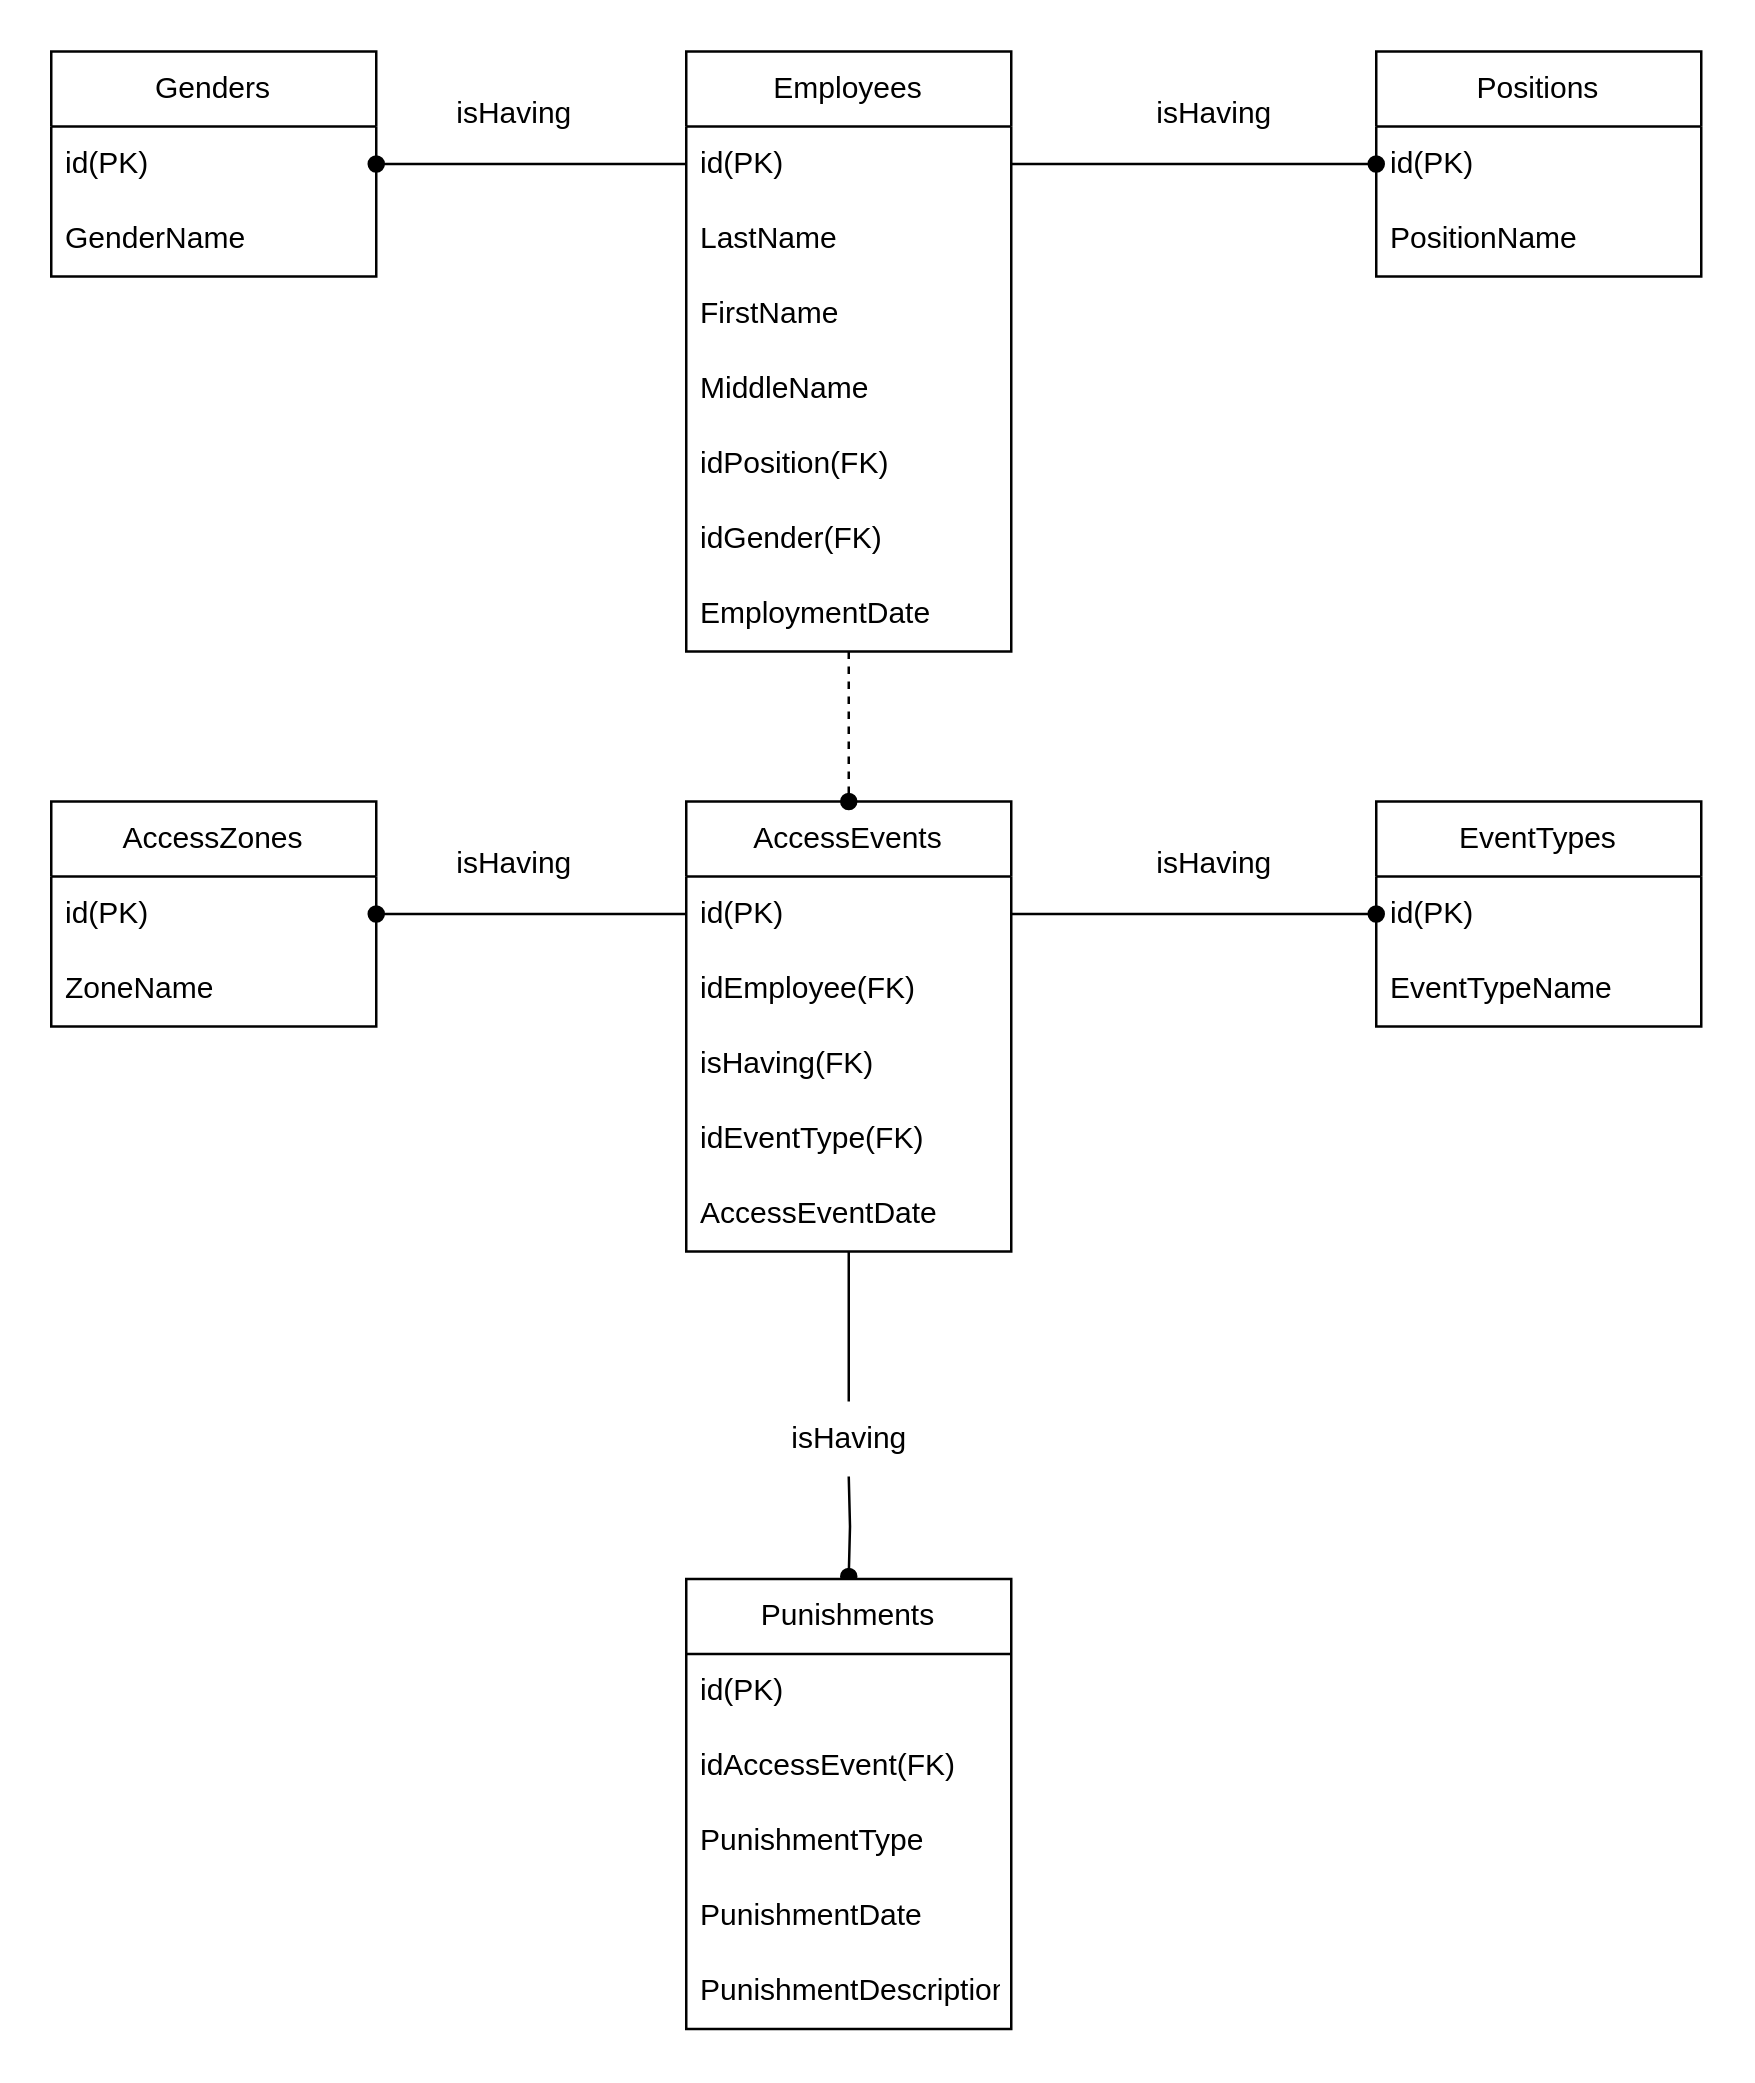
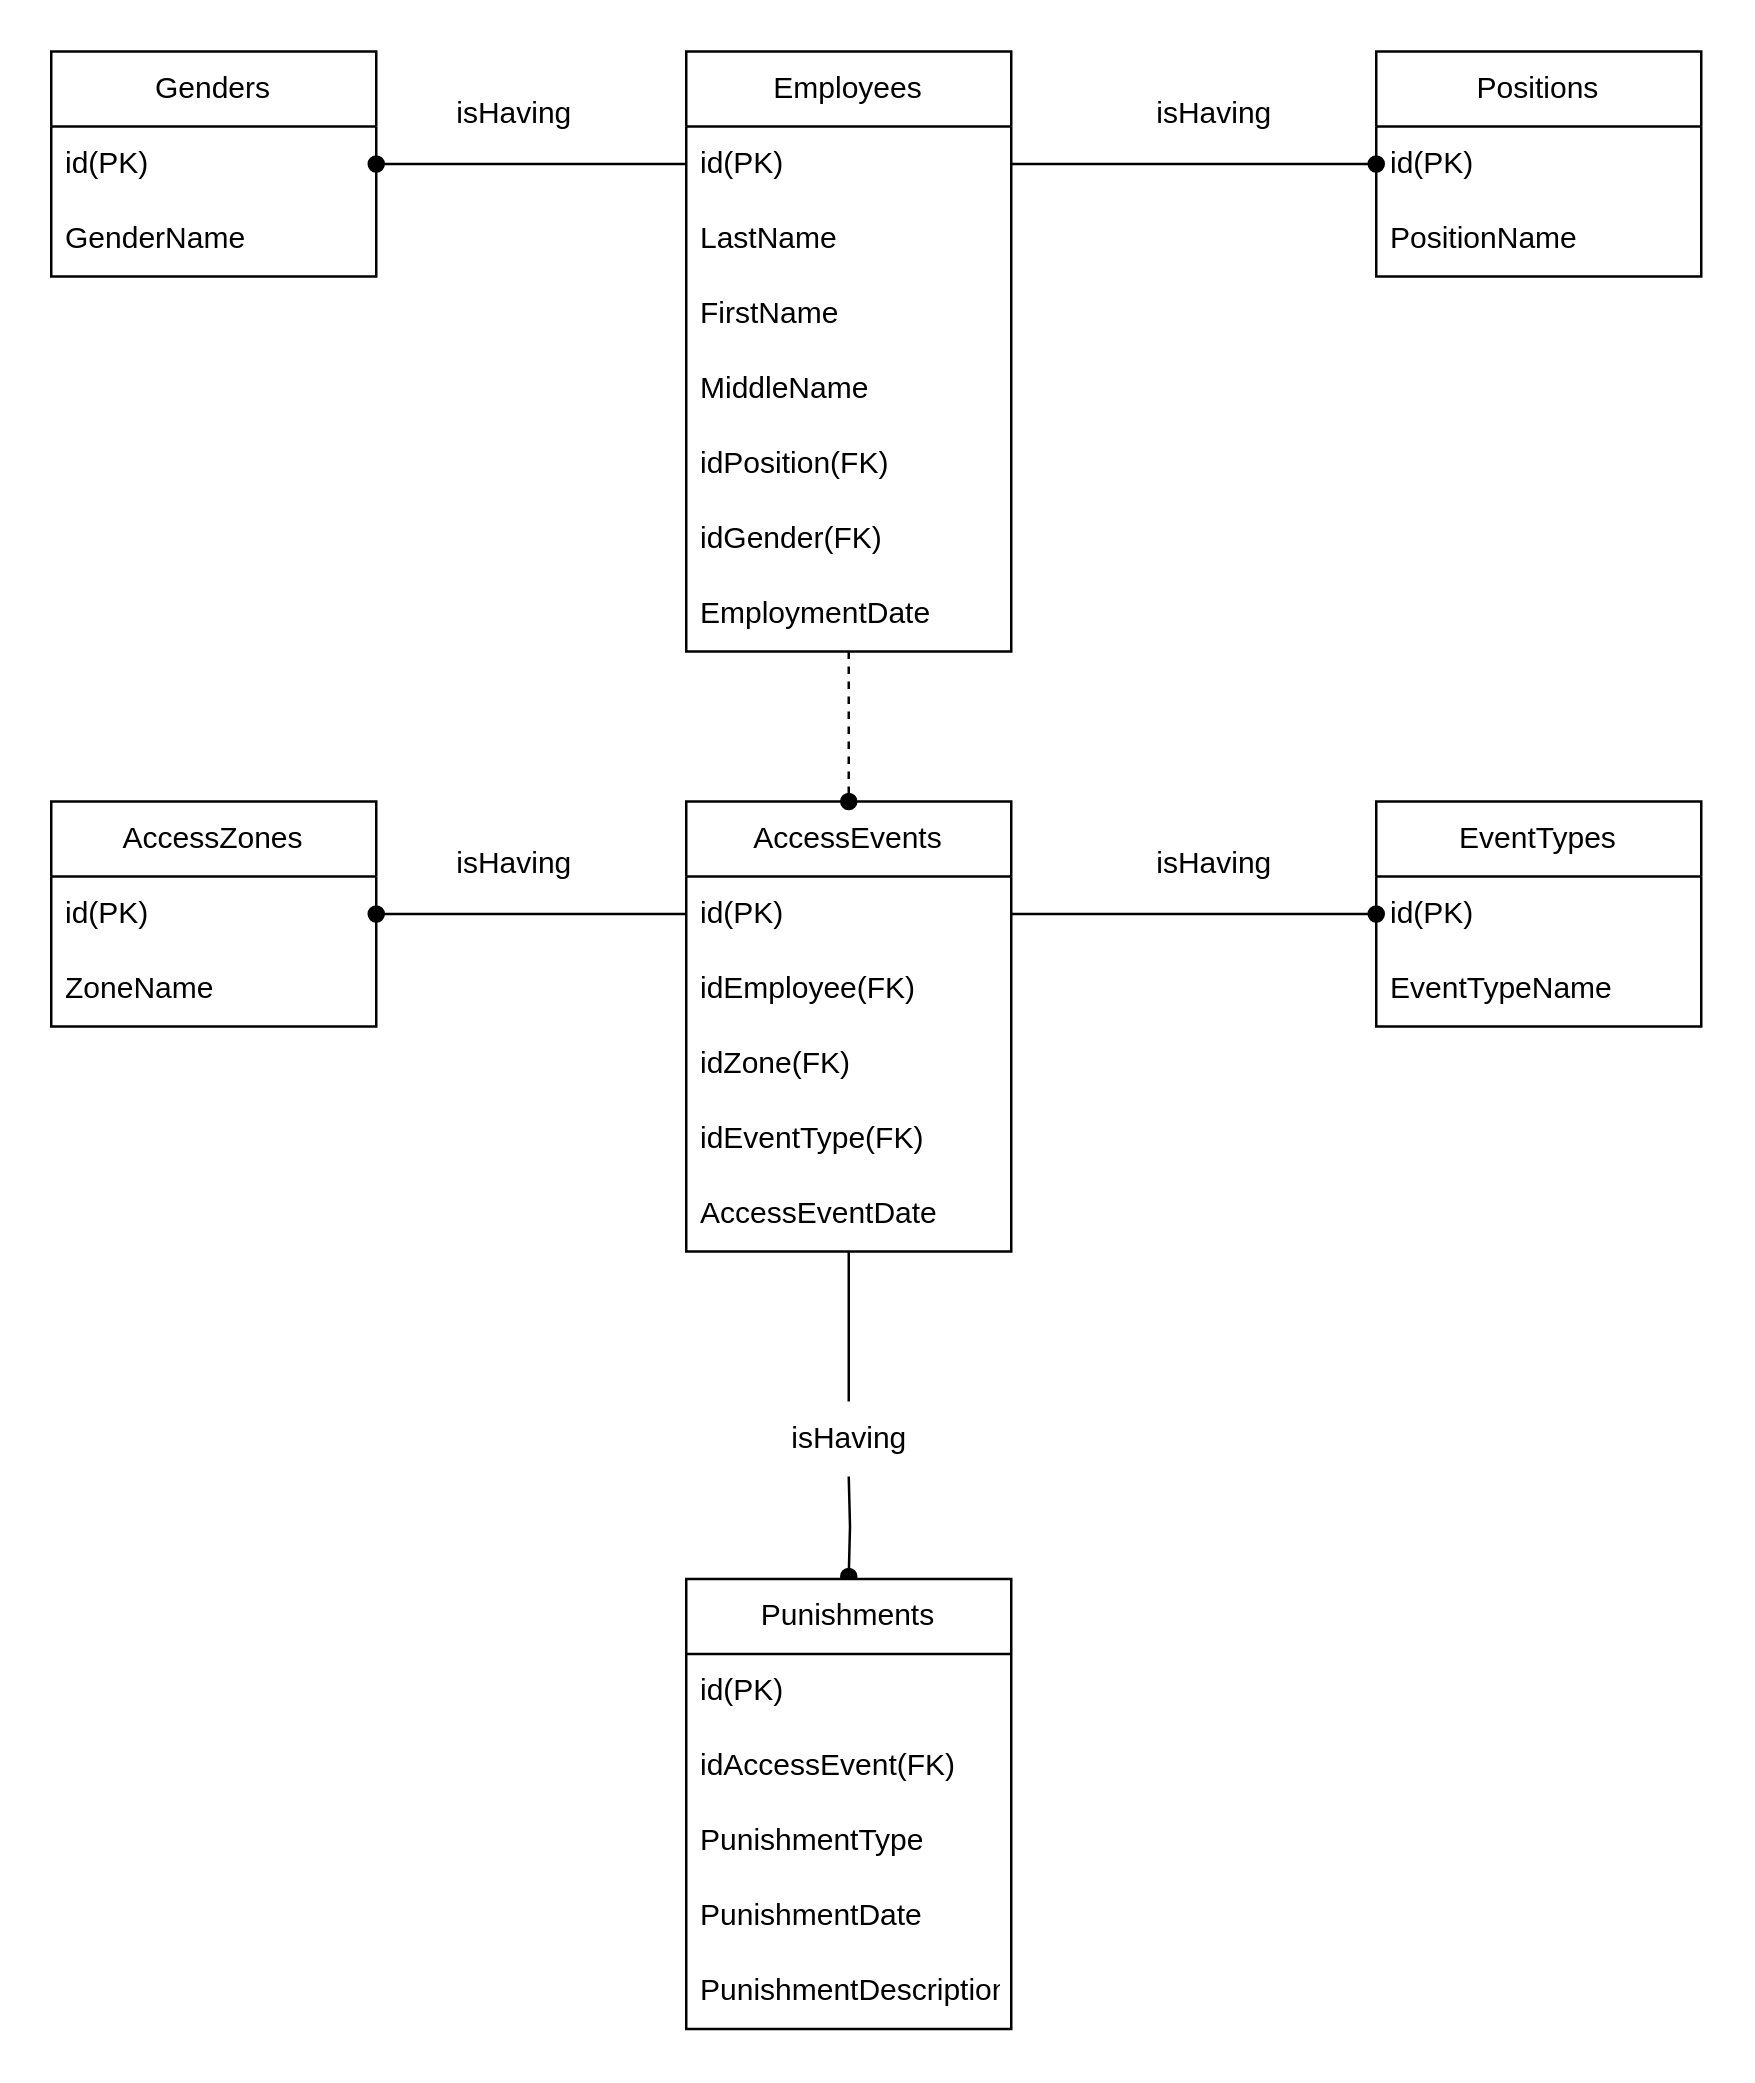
(794, 1064) -> (781, 1064)
